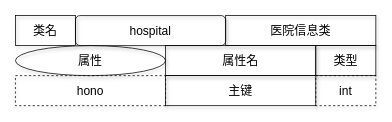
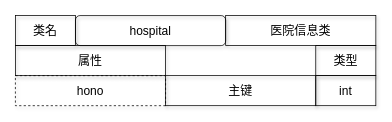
(90, 60) -> (90, 60)
(240, 60) -> none
(345, 90) -> (345, 90)
